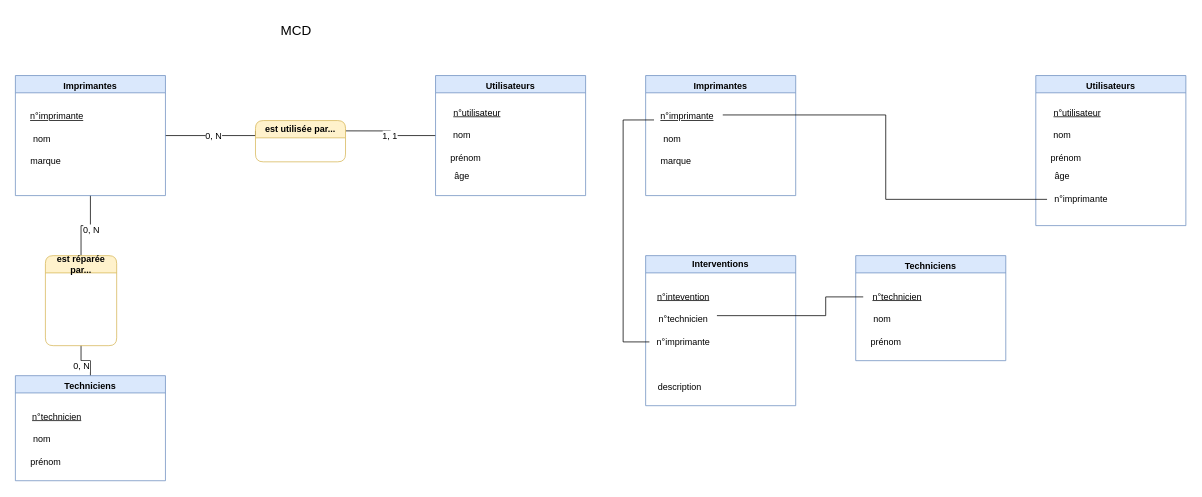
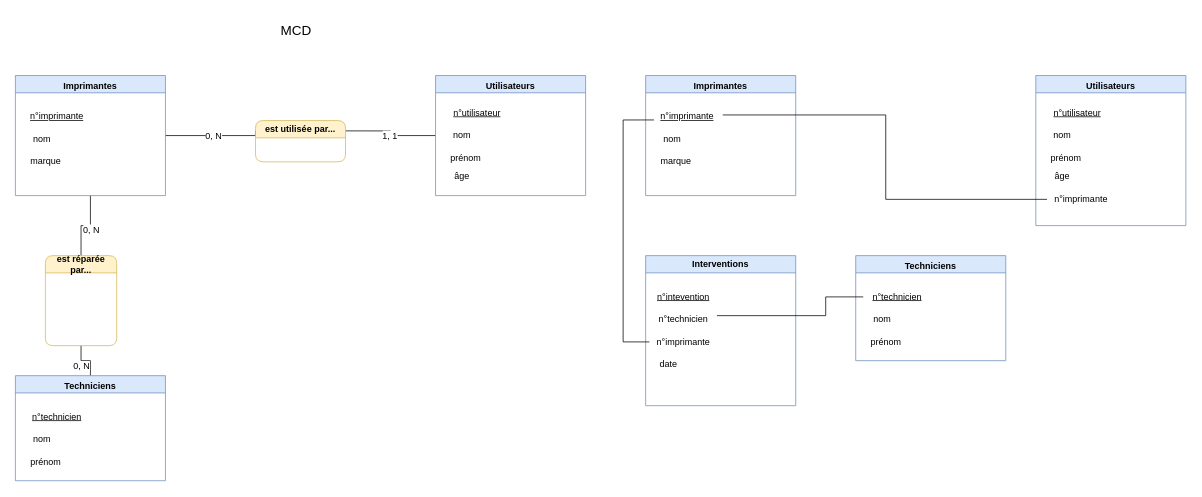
none -> (668, 364)
(679, 387) -> none
